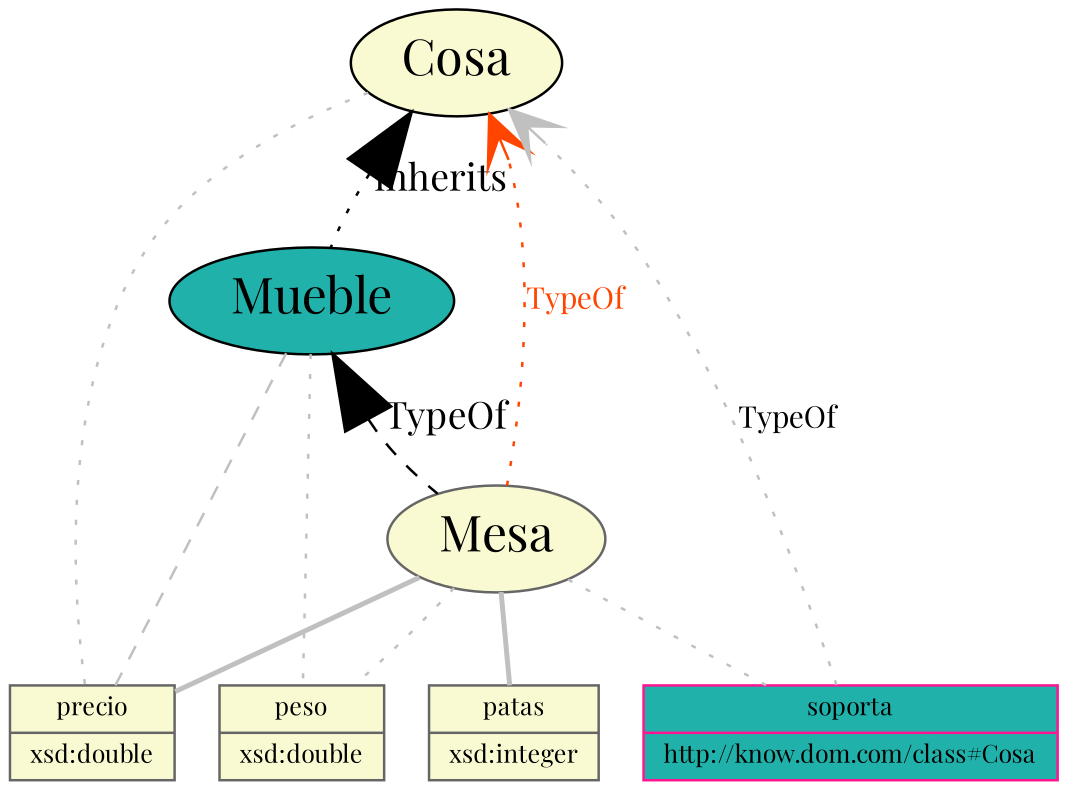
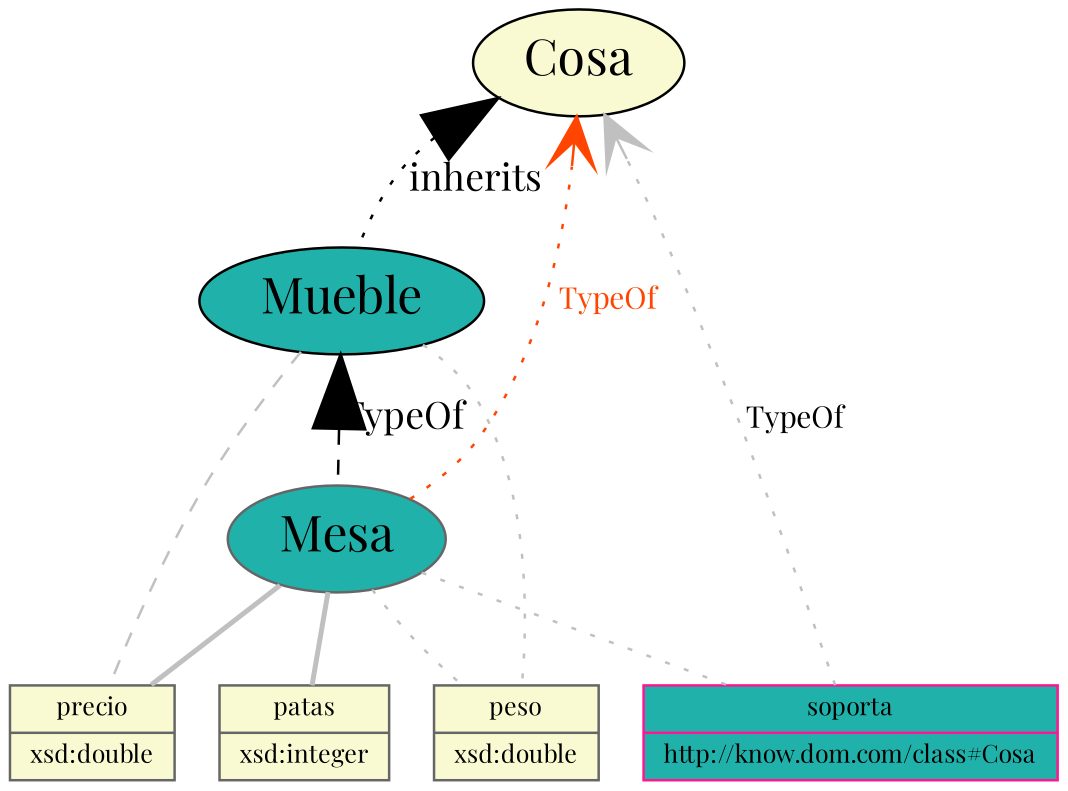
(110, 327) -> none
(496, 539) -> (337, 539)
